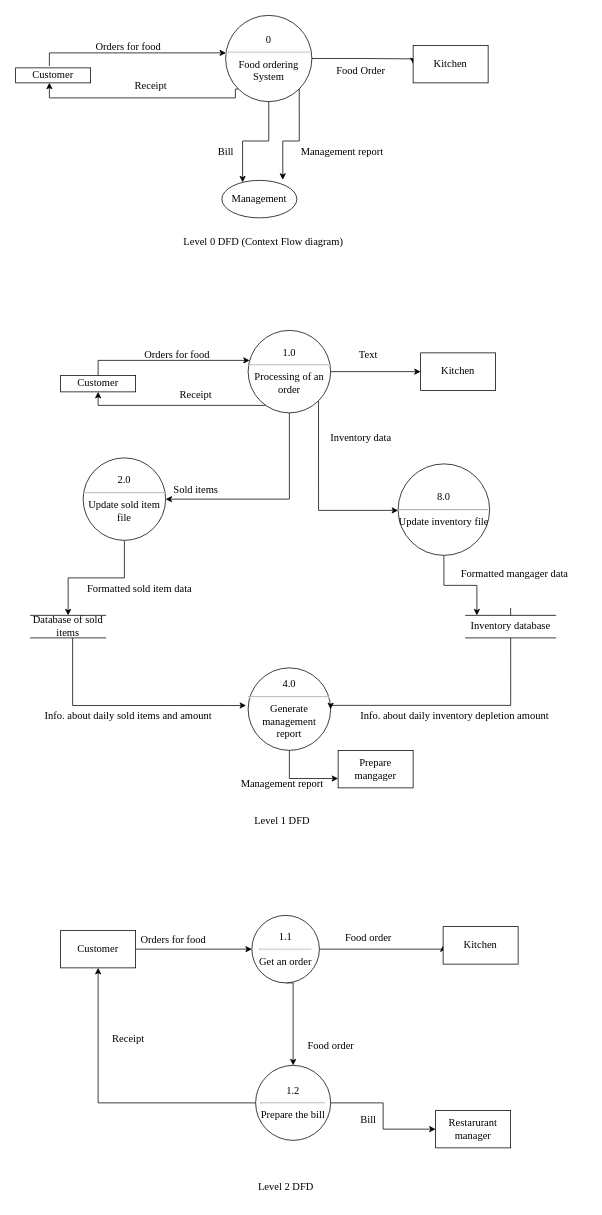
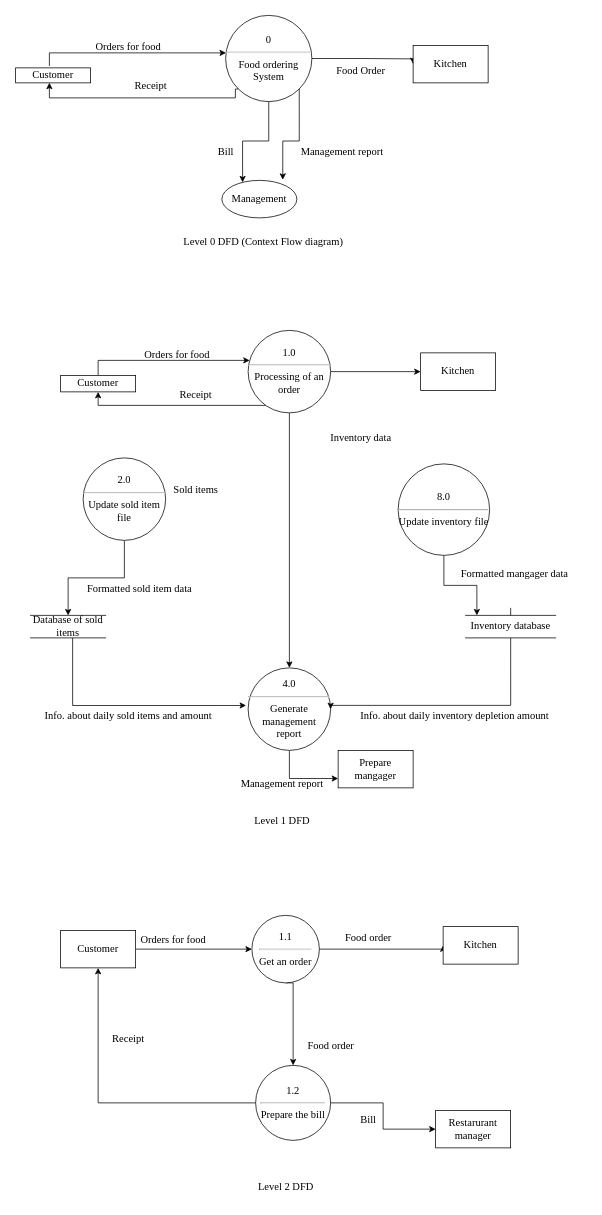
(368, 355) -> none
(318, 492) -> none
(289, 499) -> (289, 580)
